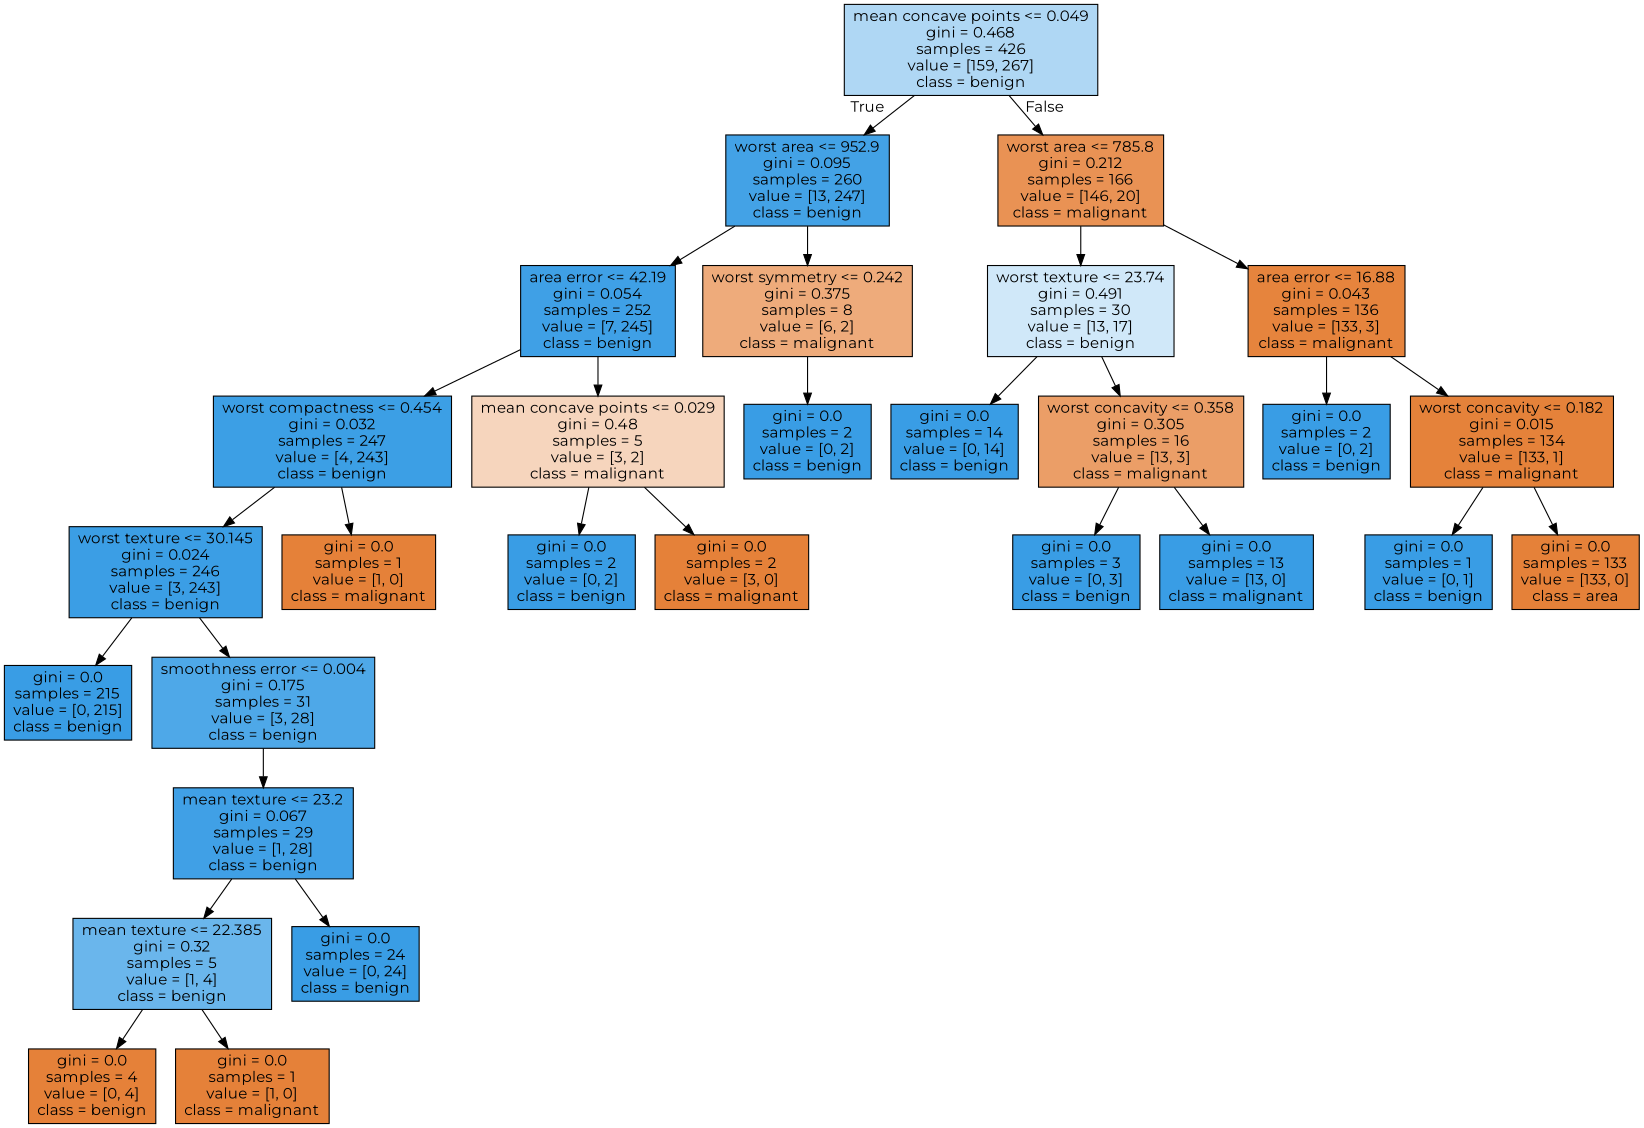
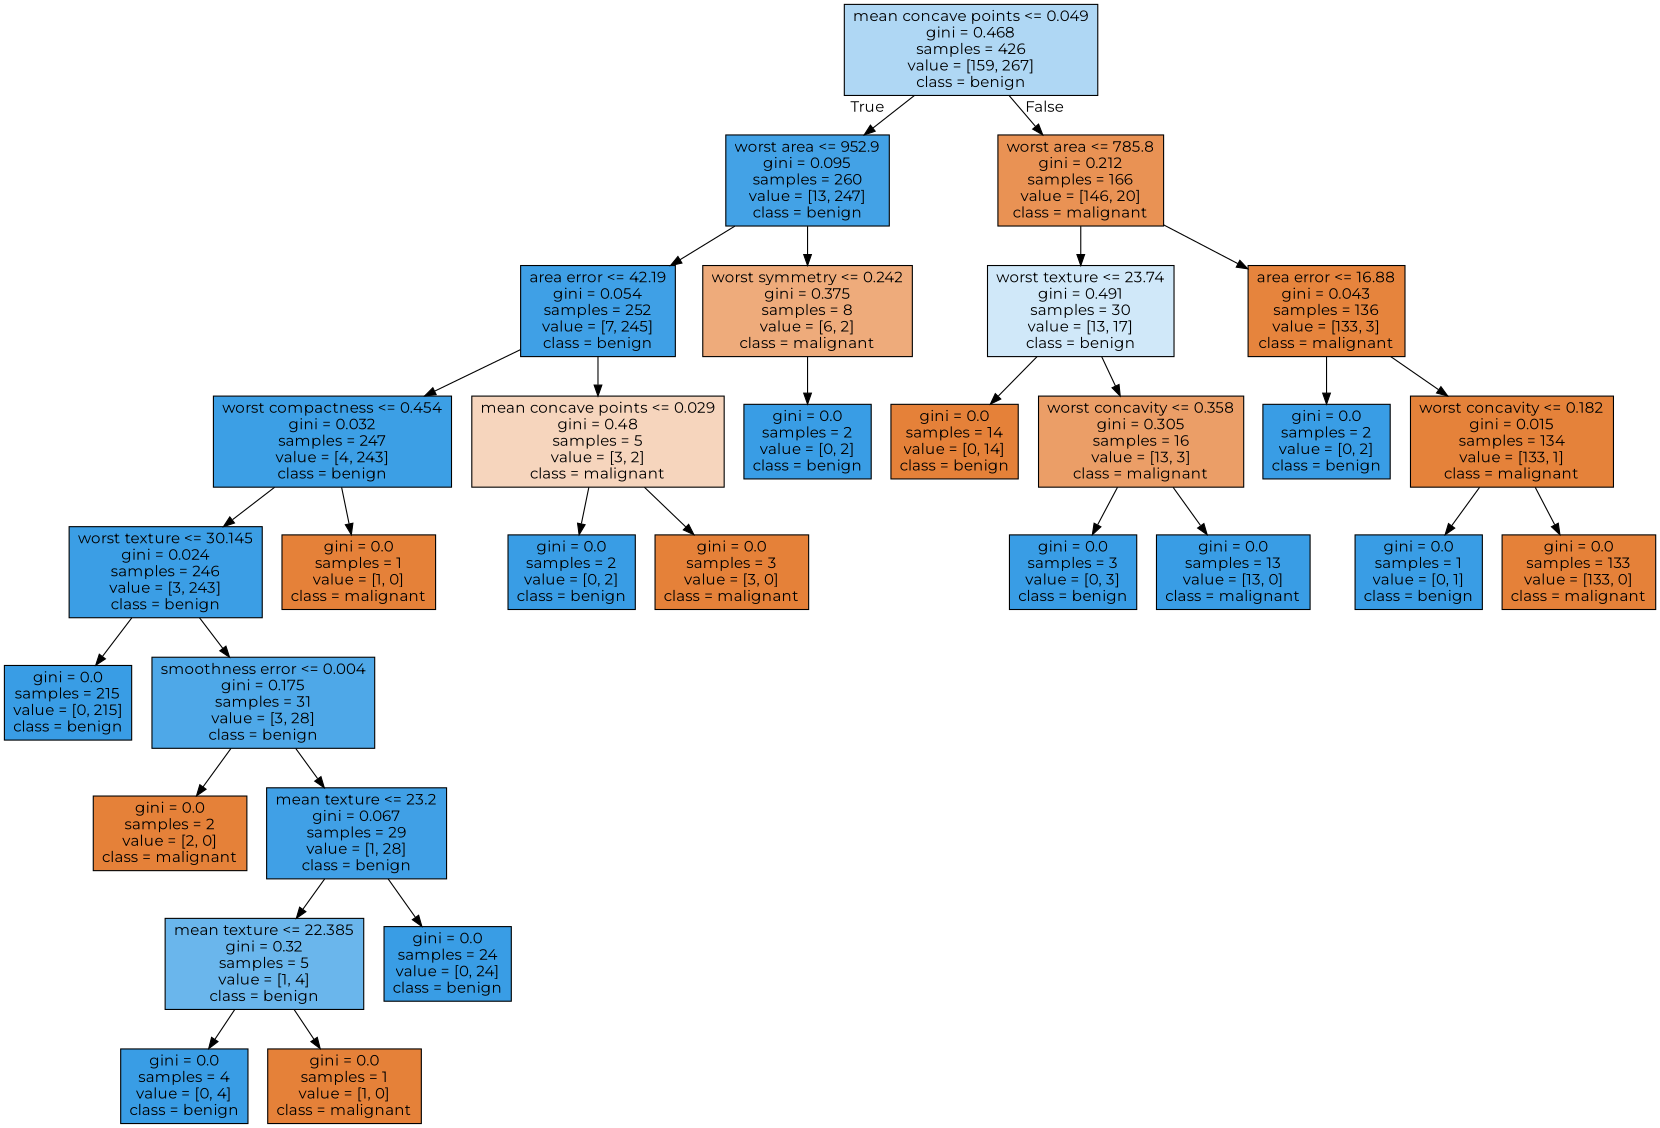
(955, 442) -> (955, 442)
(732, 572) -> (732, 572)
(1576, 572) -> (1579, 572)
none -> (170, 833)
(92, 1086) -> (184, 1086)
